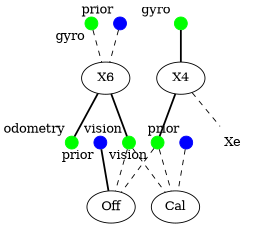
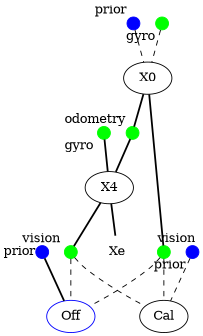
(106, 78) -> (148, 78)
(206, 110) -> (113, 220)
none -> (123, 155)
(111, 207) -> (71, 316)
